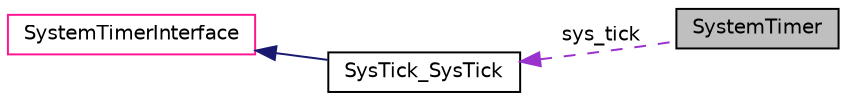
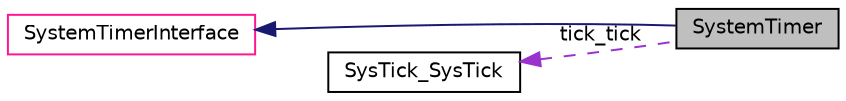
(598, 36) -> (598, 36)
(302, 57) -> (476, 25)
